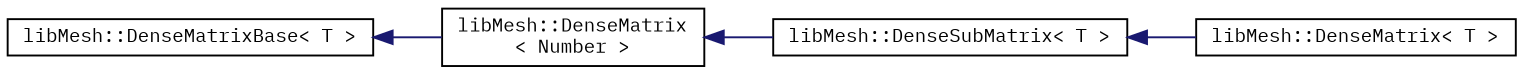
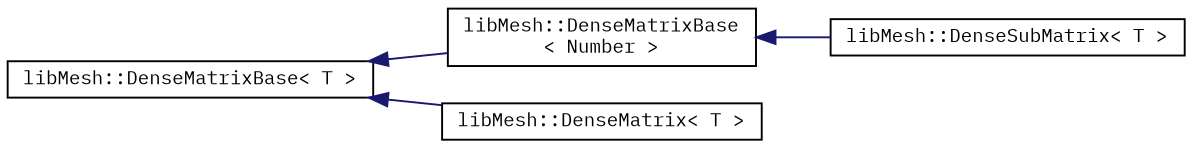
(573, 37) -> (602, 37)
(1171, 37) -> (415, 102)
